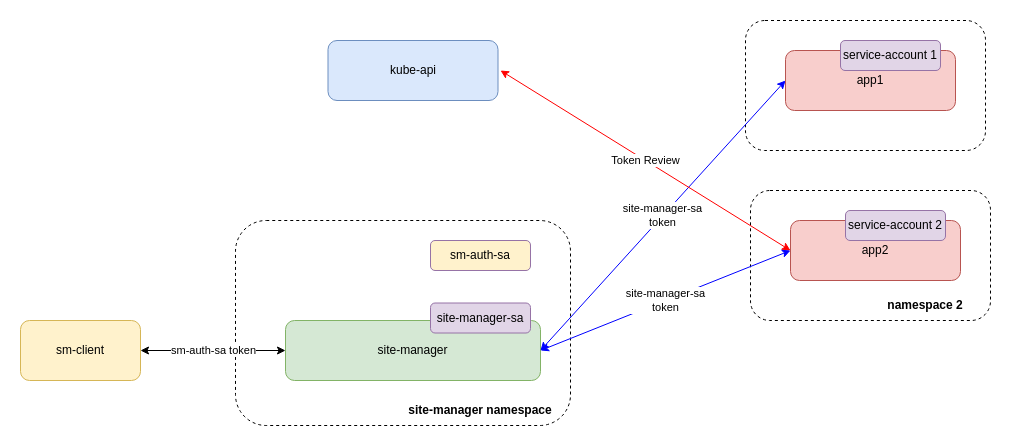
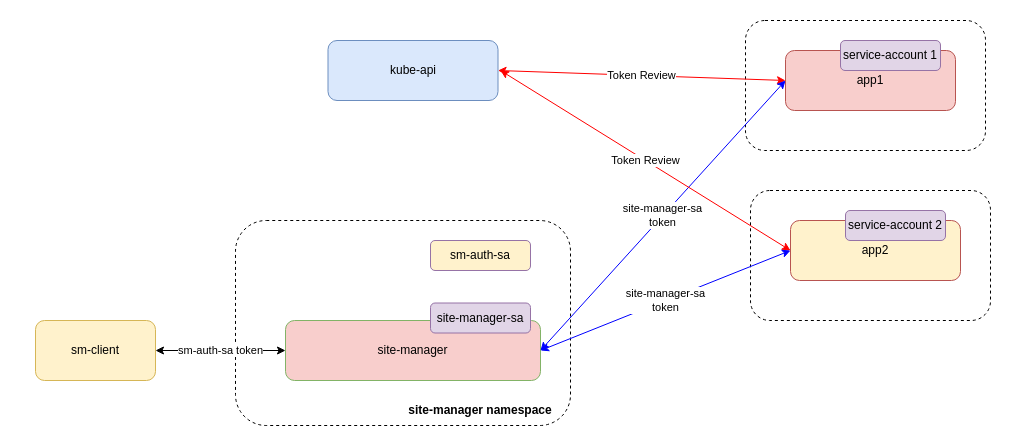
none -> (642, 76)
(876, 251) -> (876, 251)
(926, 306) -> none
(81, 351) -> (96, 351)
(413, 351) -> (413, 351)
